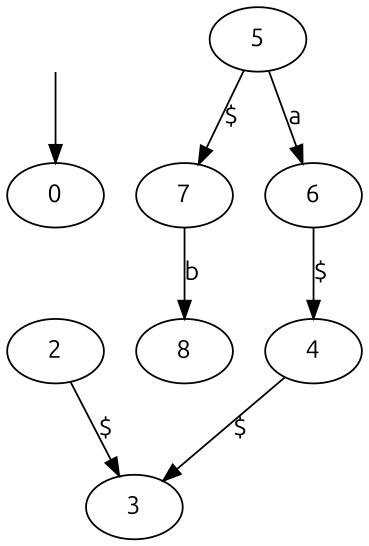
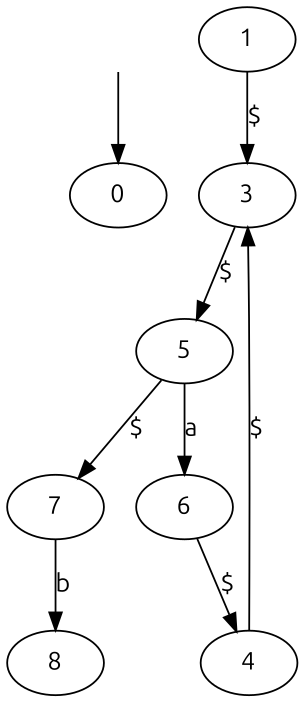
none -> (219, 265)
(56, 351) -> (247, 39)
